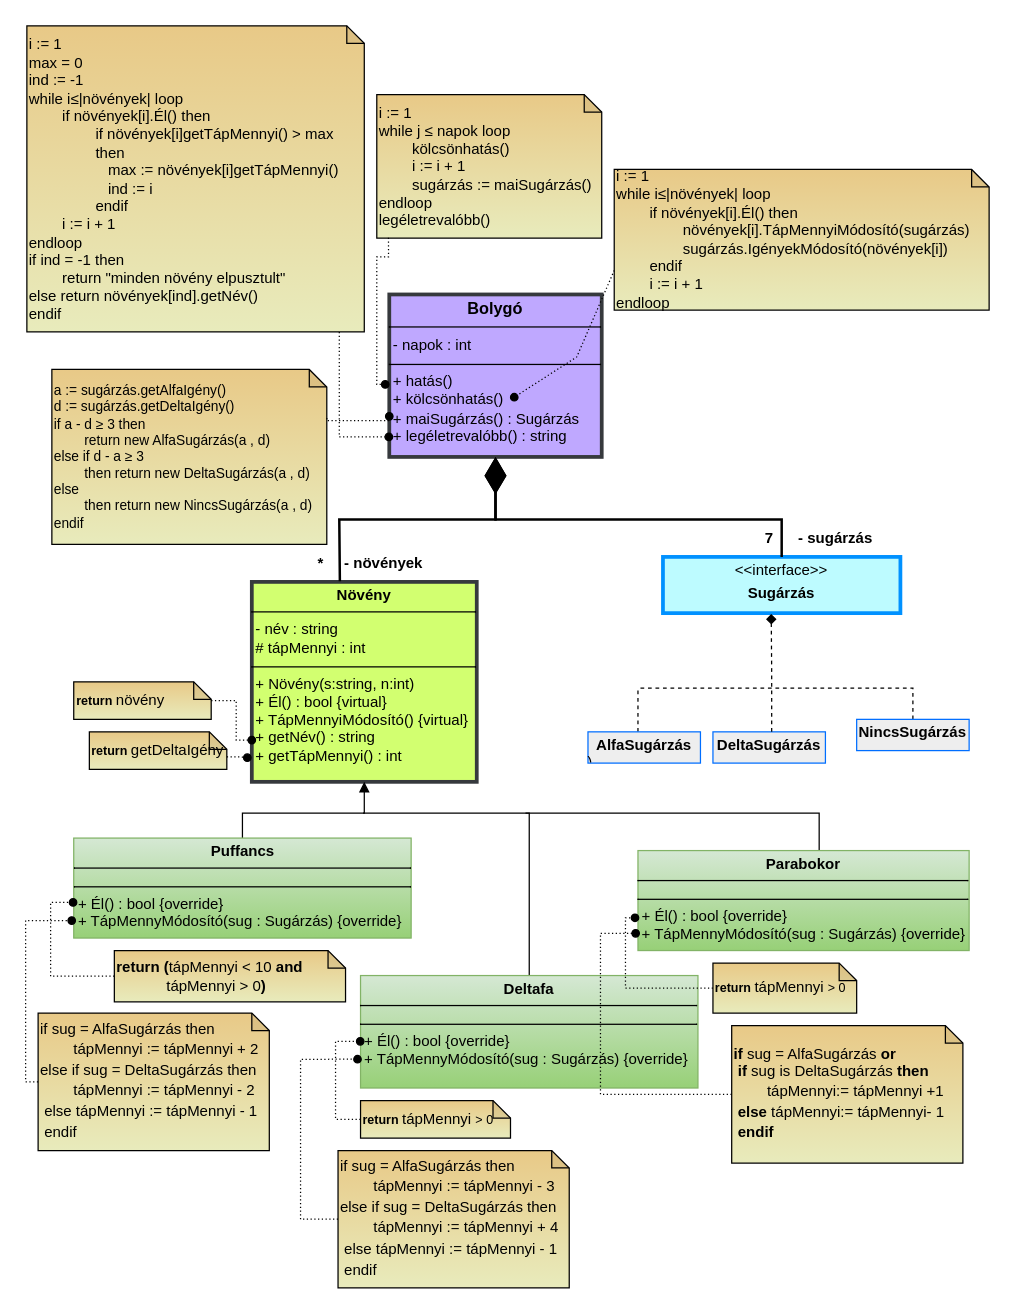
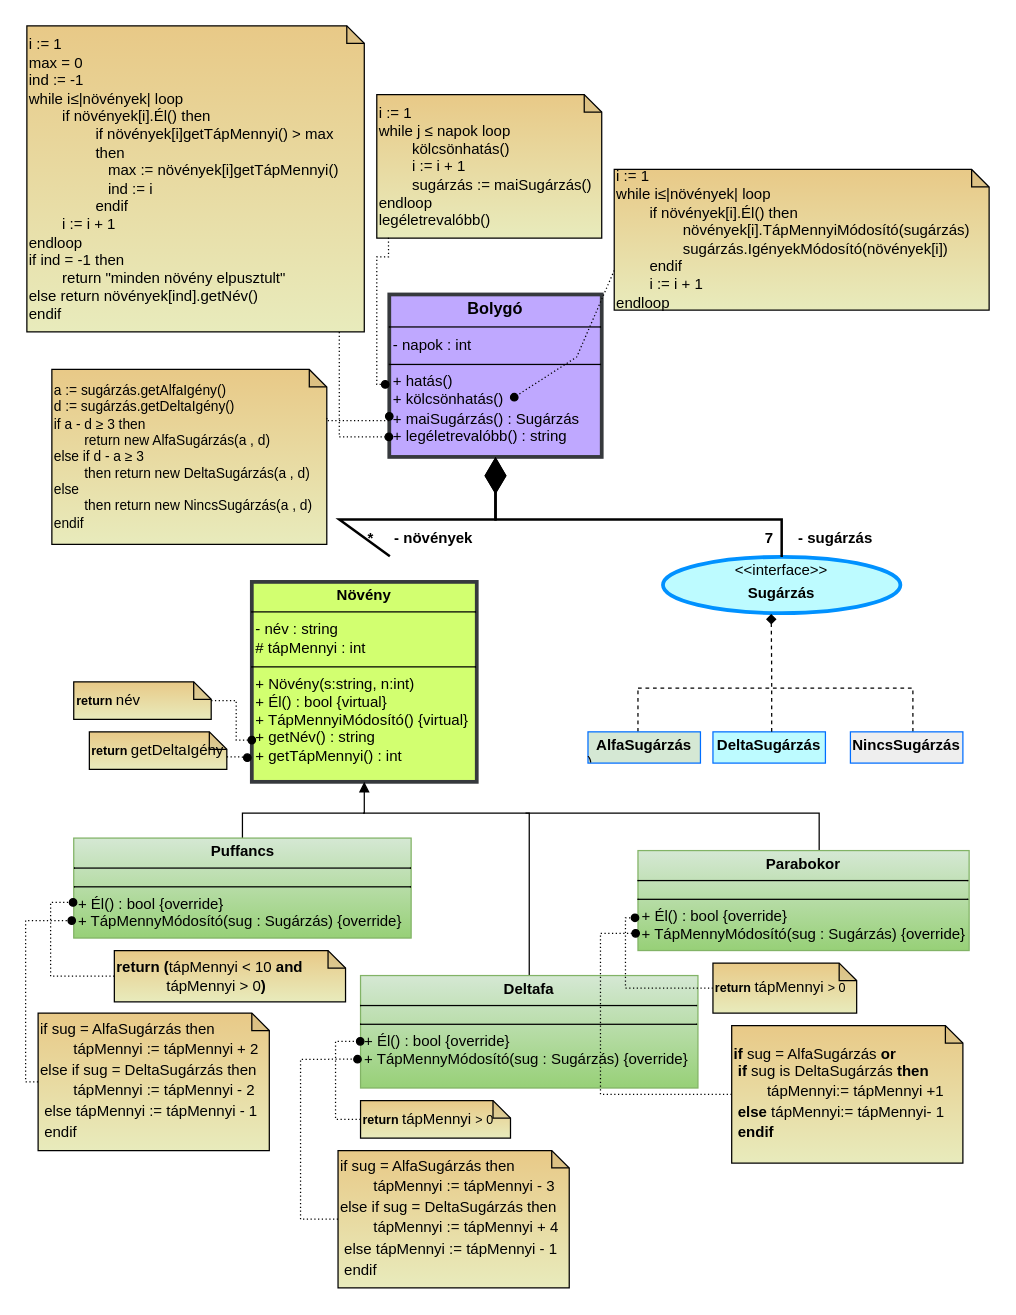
(371, 563) -> (421, 538)
(782, 585) -> (782, 585)
(131, 701) -> (119, 701)
(913, 735) -> (907, 748)
(644, 748) -> (644, 748)
(769, 748) -> (769, 748)
